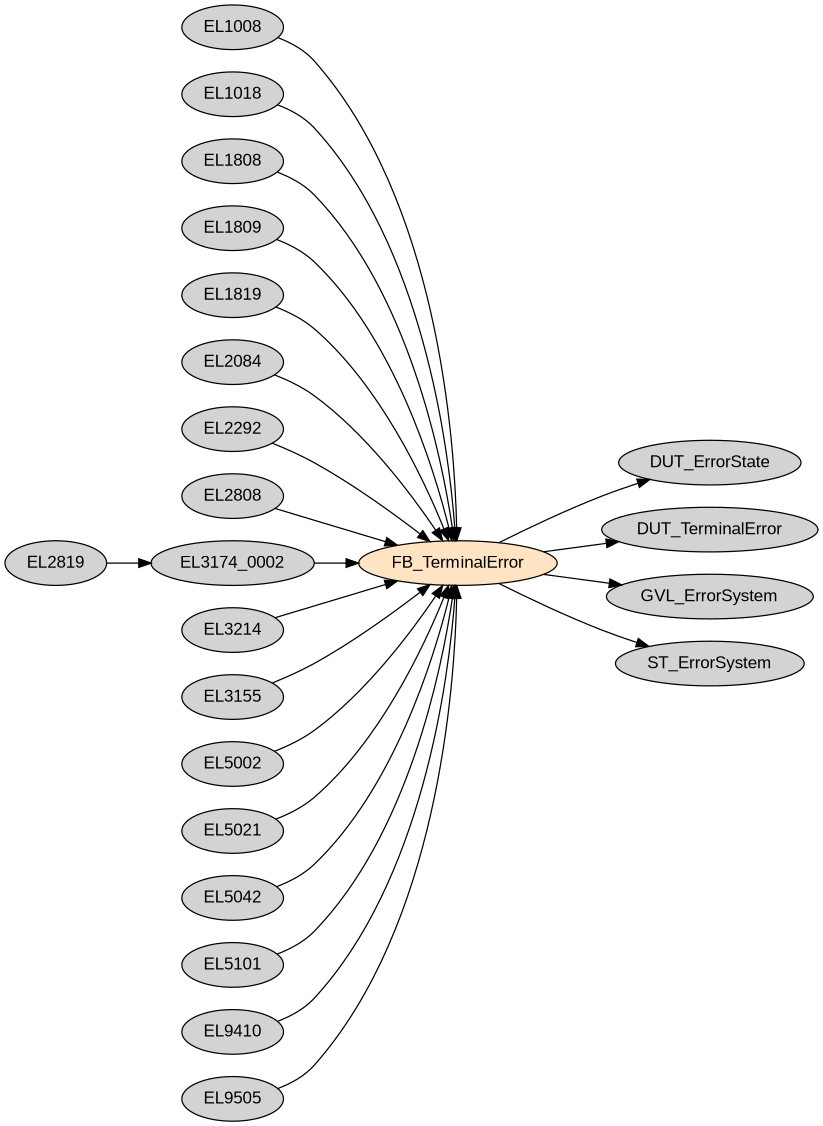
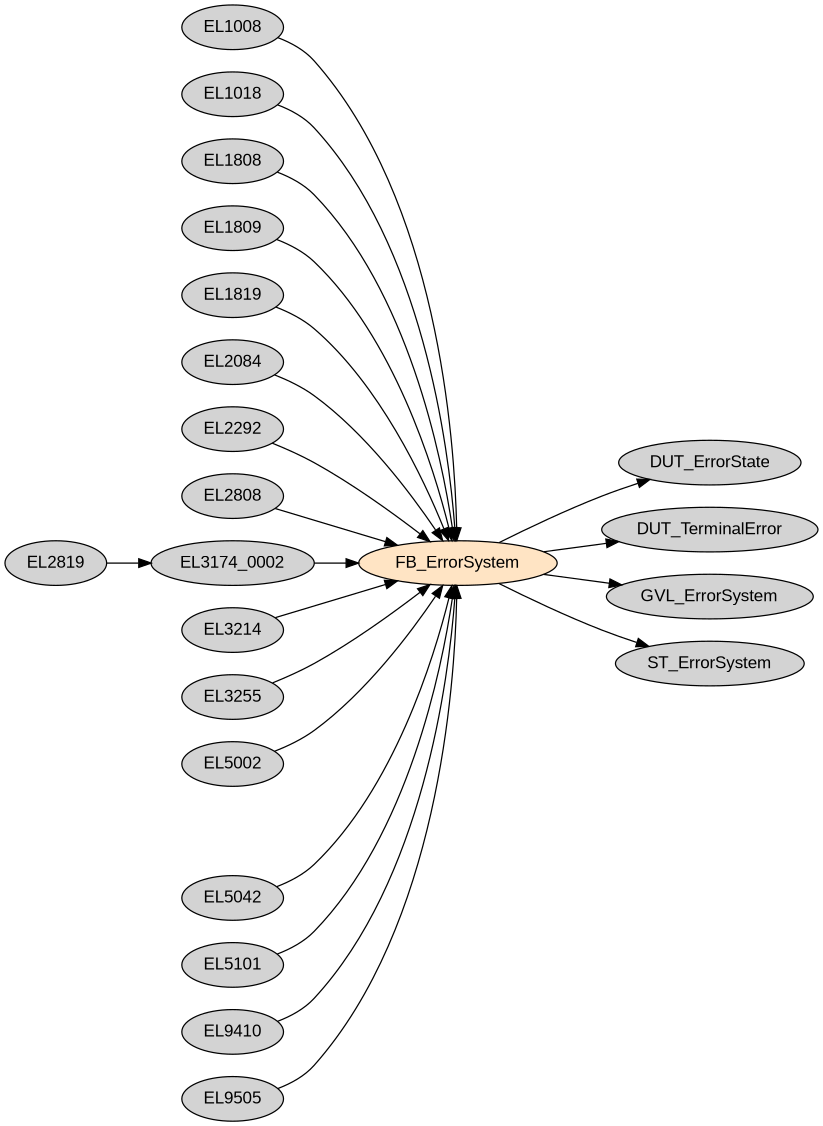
(458, 563) -> (458, 563)
(233, 697) -> (233, 697)
(233, 831) -> none
